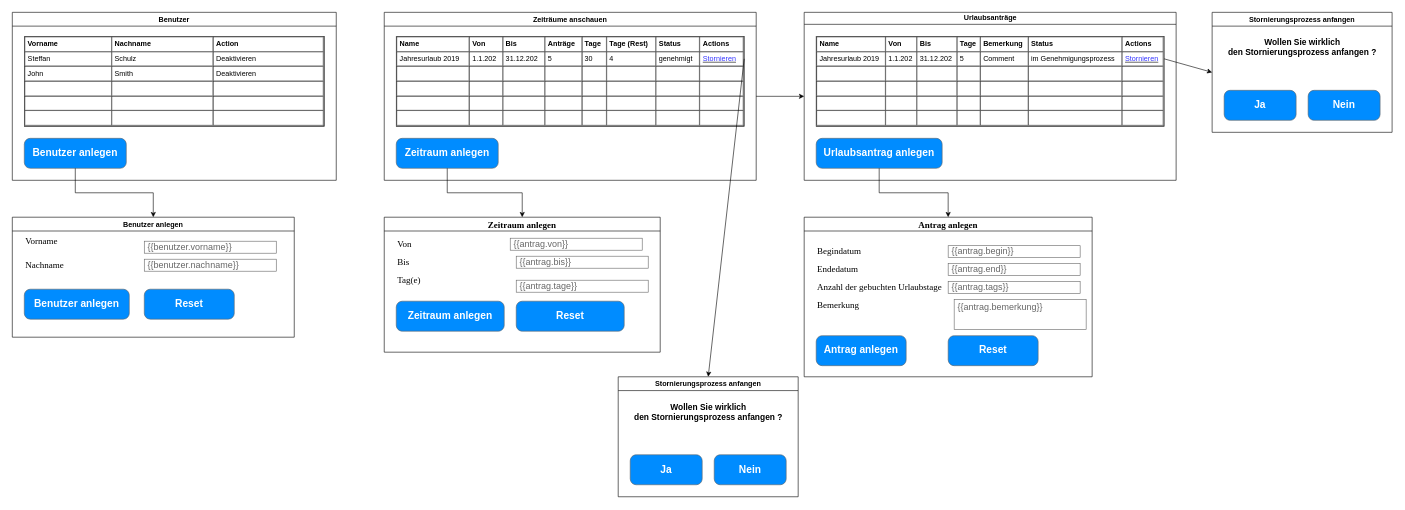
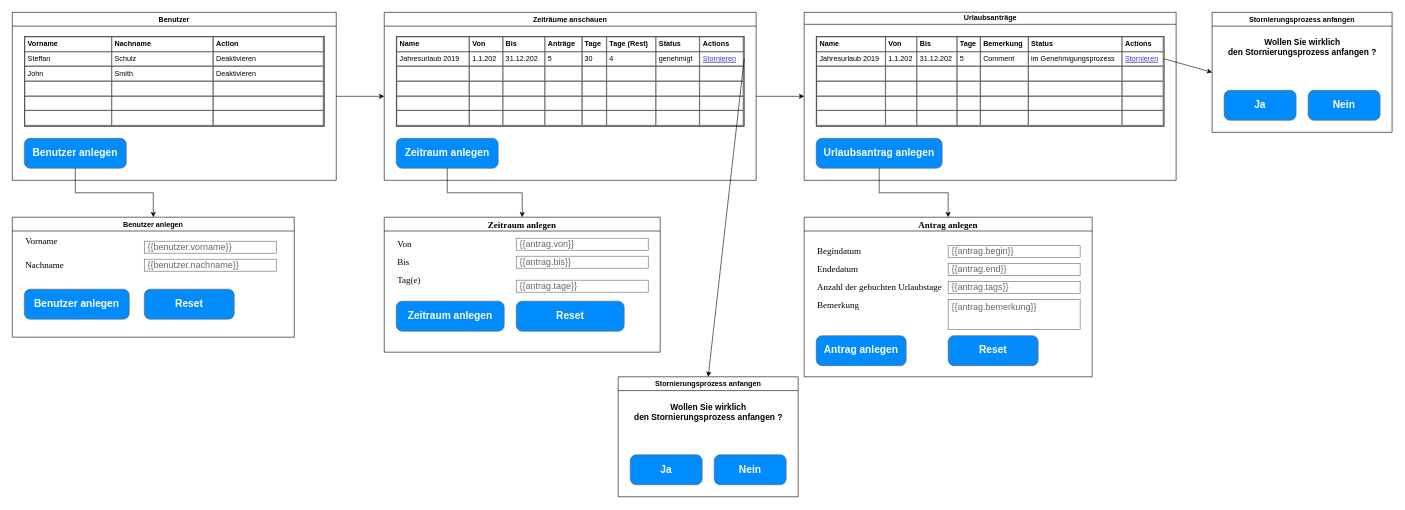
none -> (378, 96)
(576, 244) -> (582, 244)
(1020, 315) -> (1014, 315)
